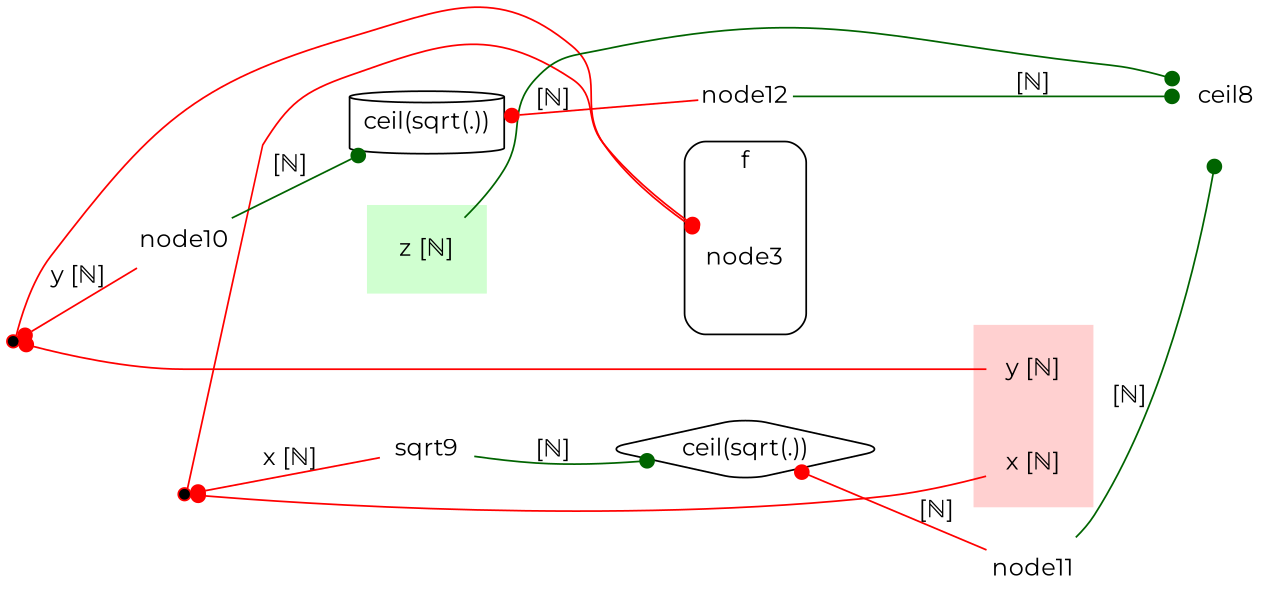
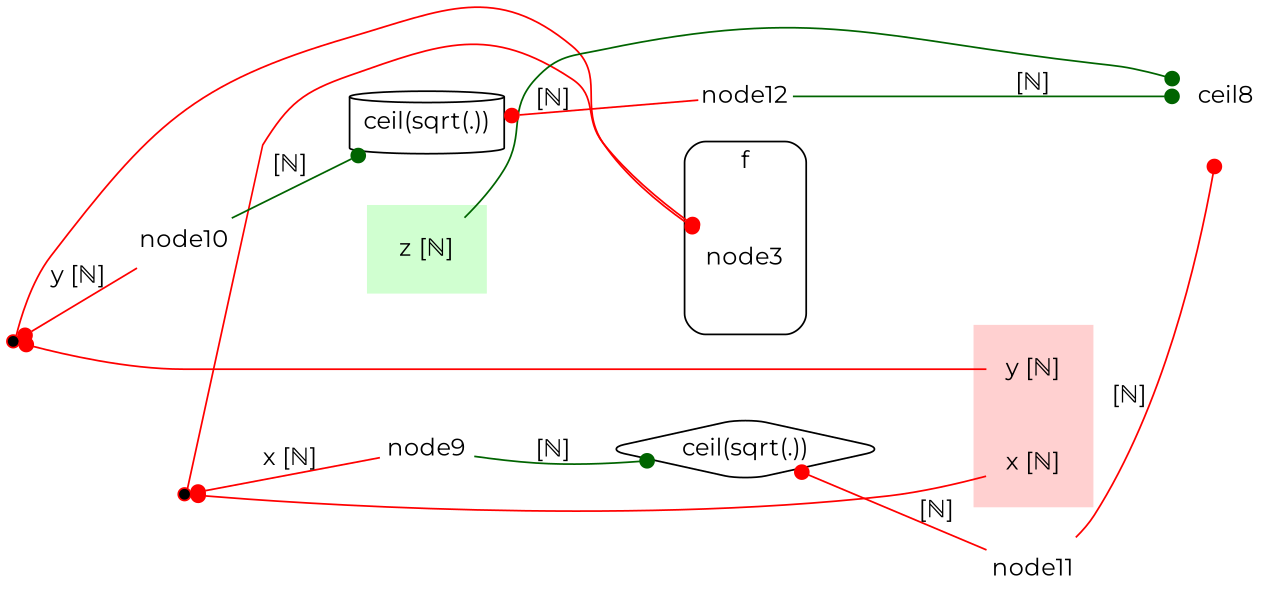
(1164, 364) -> (1164, 364)
(427, 449) -> (427, 449)
